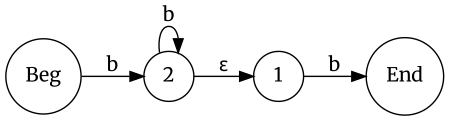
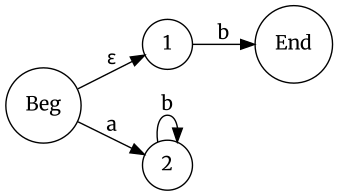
(113, 66) -> (112, 126)
(217, 76) -> (105, 75)
